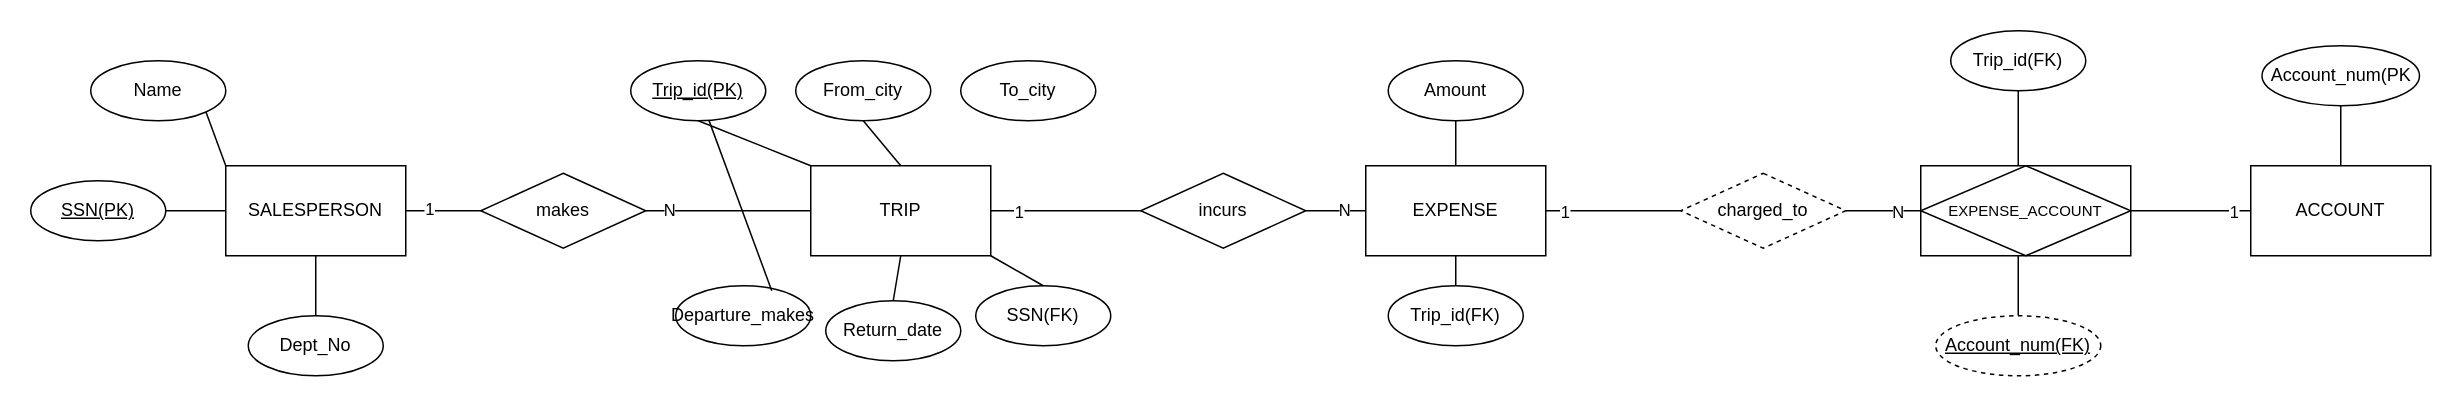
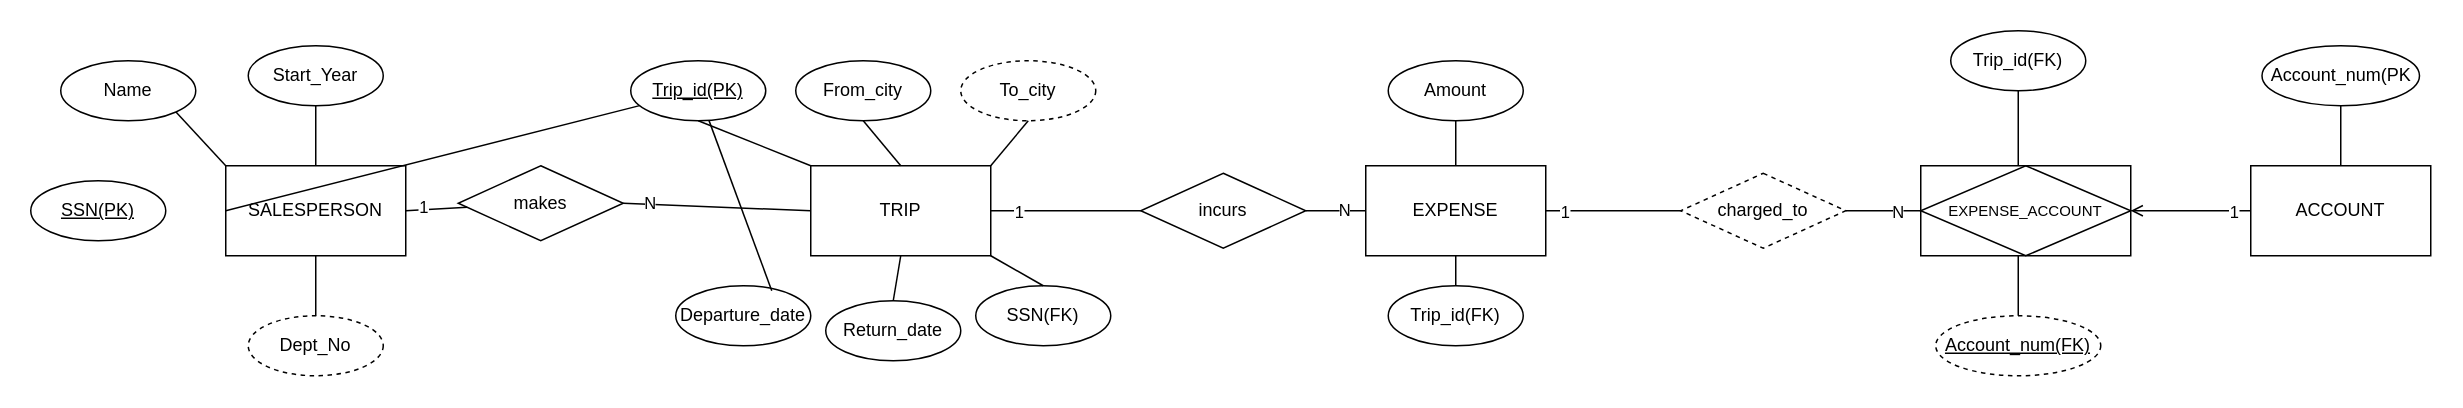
none -> (316, 76)
(158, 91) -> (128, 91)
(1028, 91) -> (1028, 91)
none -> (316, 136)
none -> (1010, 143)
(196, 211) -> (432, 158)
(563, 211) -> (541, 203)
(2137, 211) -> (2138, 211)
(743, 316) -> (743, 316)
(316, 346) -> (316, 346)
